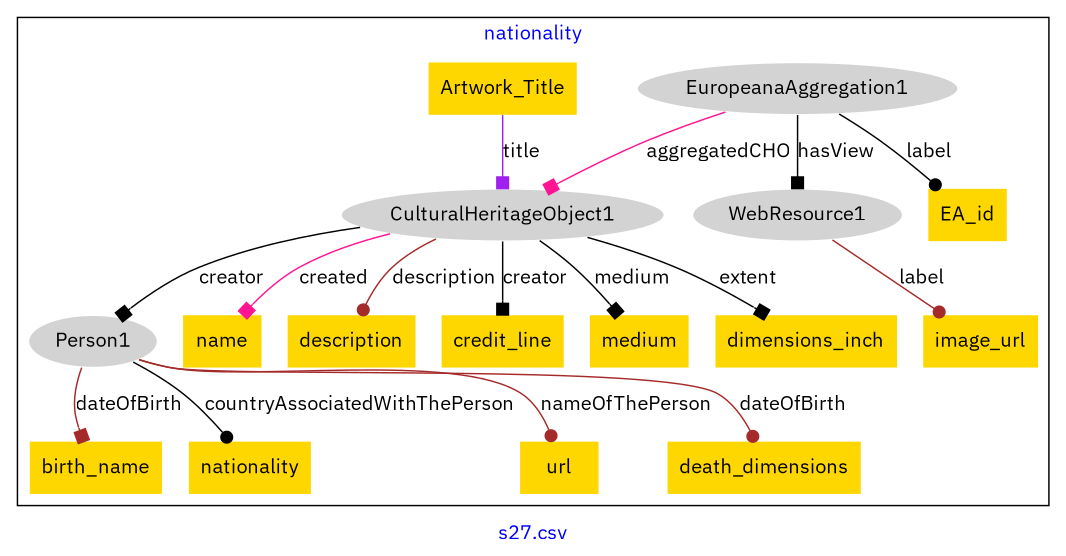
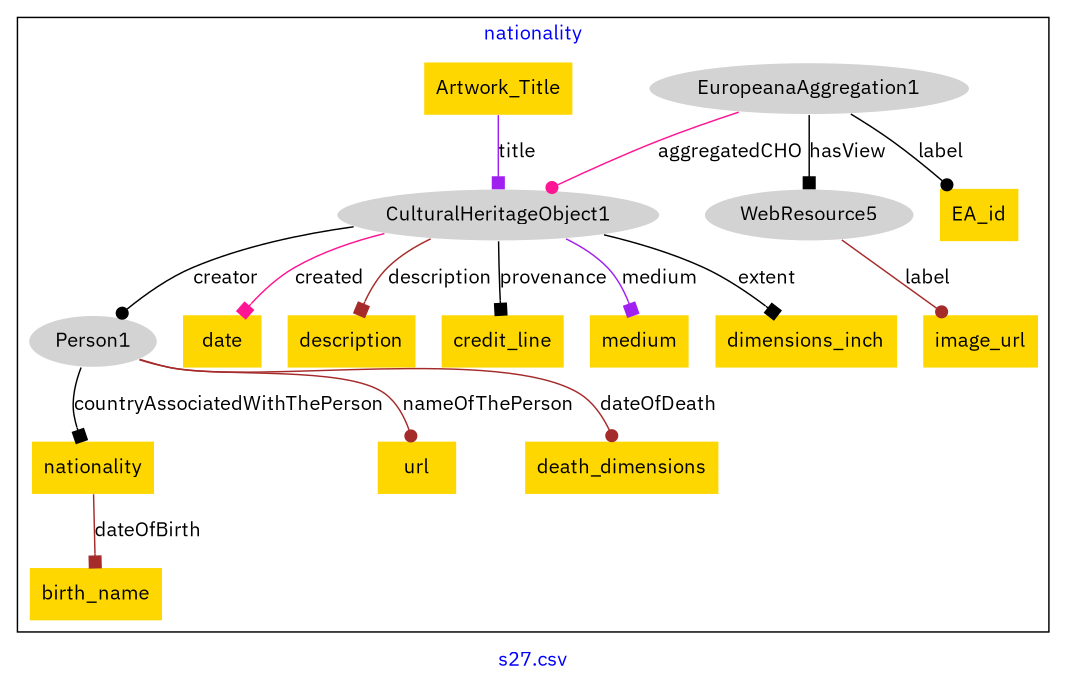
(641, 143) -> (647, 145)
(798, 215) -> (809, 215)
(240, 253) -> (234, 253)
(395, 265) -> (392, 264)
(577, 270) -> (604, 264)
(535, 278) -> (554, 278)
(222, 341) -> (222, 341)
(182, 393) -> (74, 397)
(75, 397) -> (94, 524)
(793, 405) -> (659, 405)
